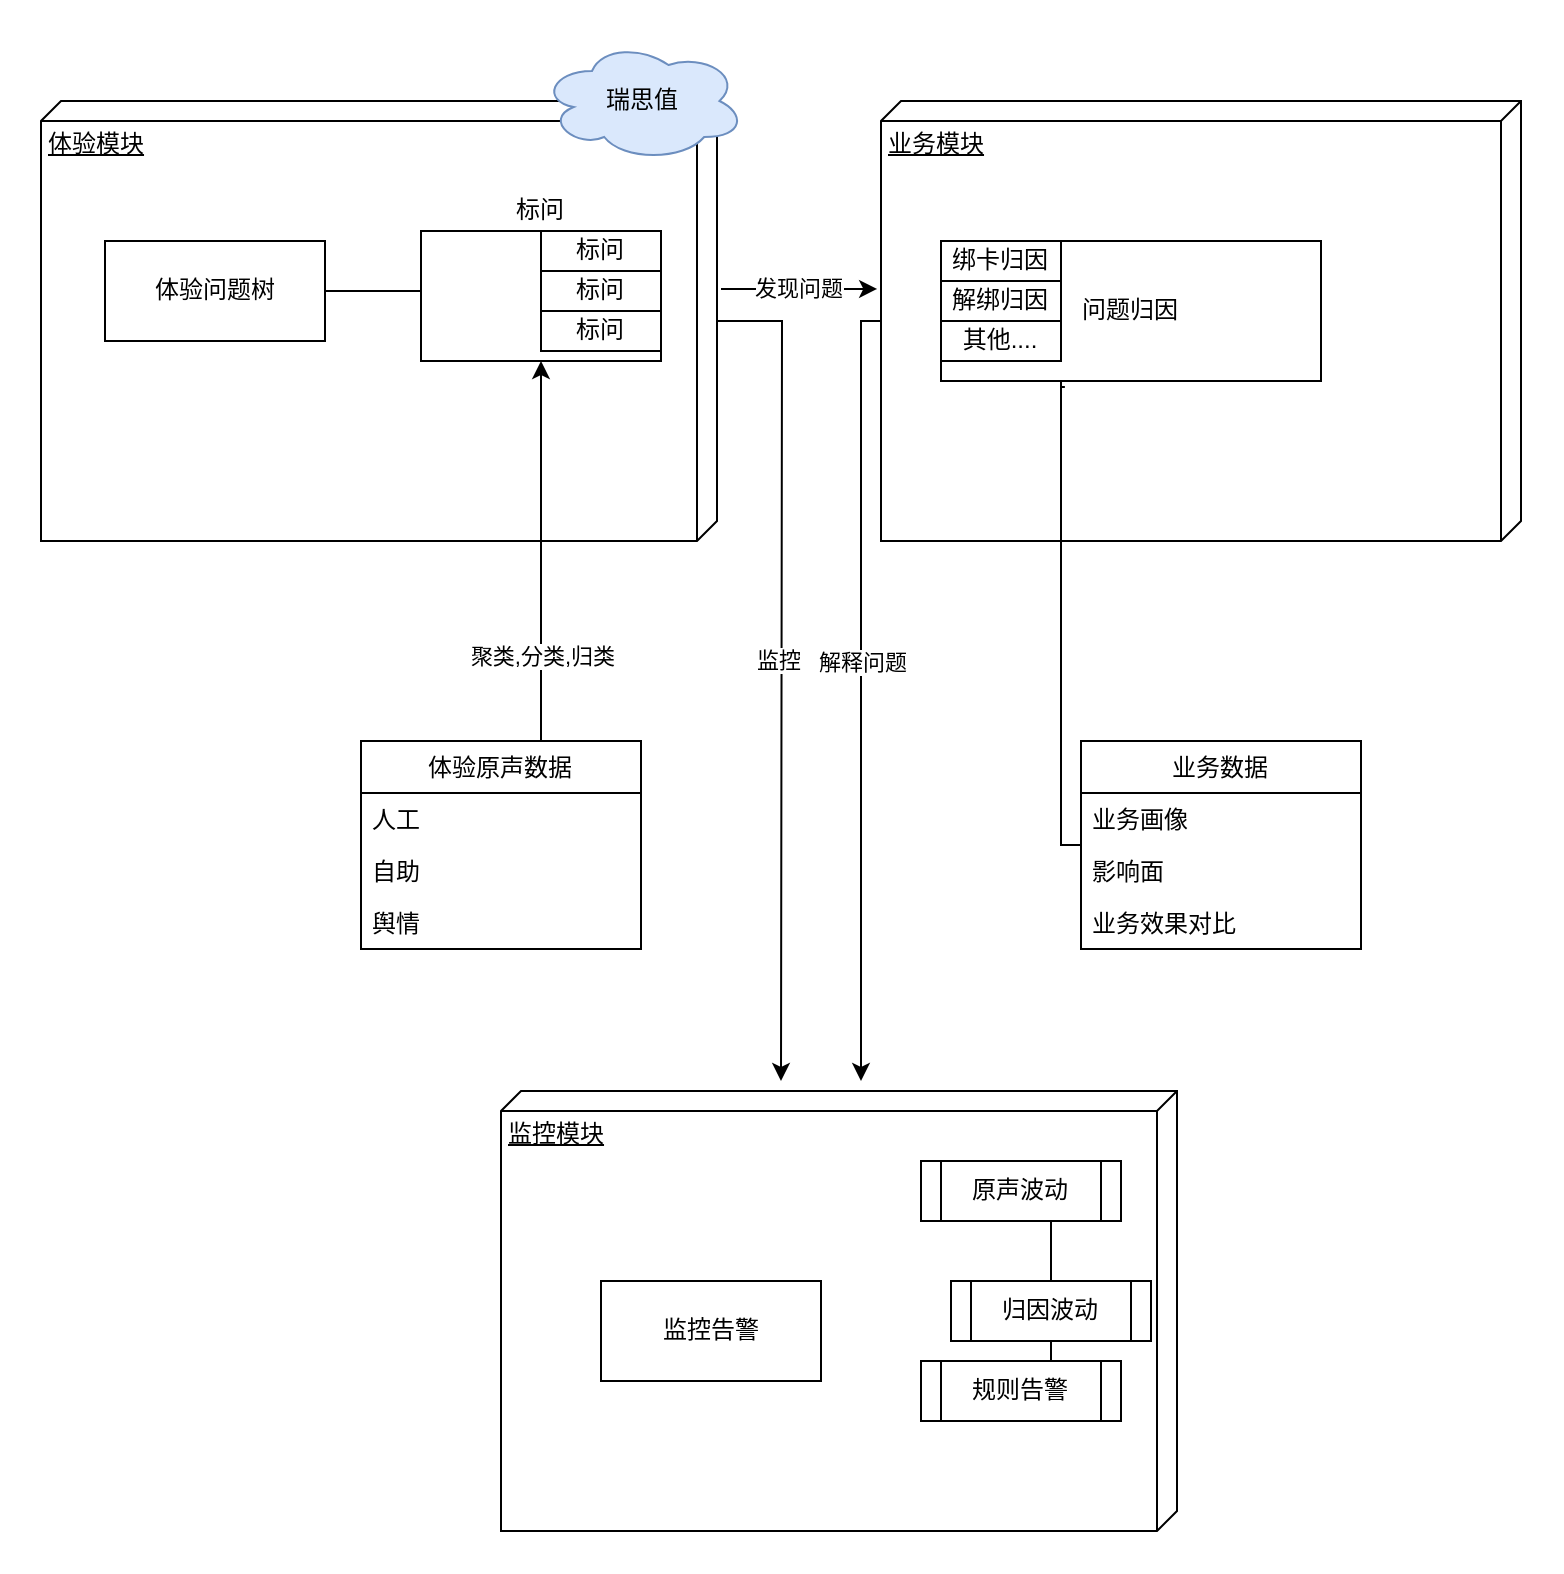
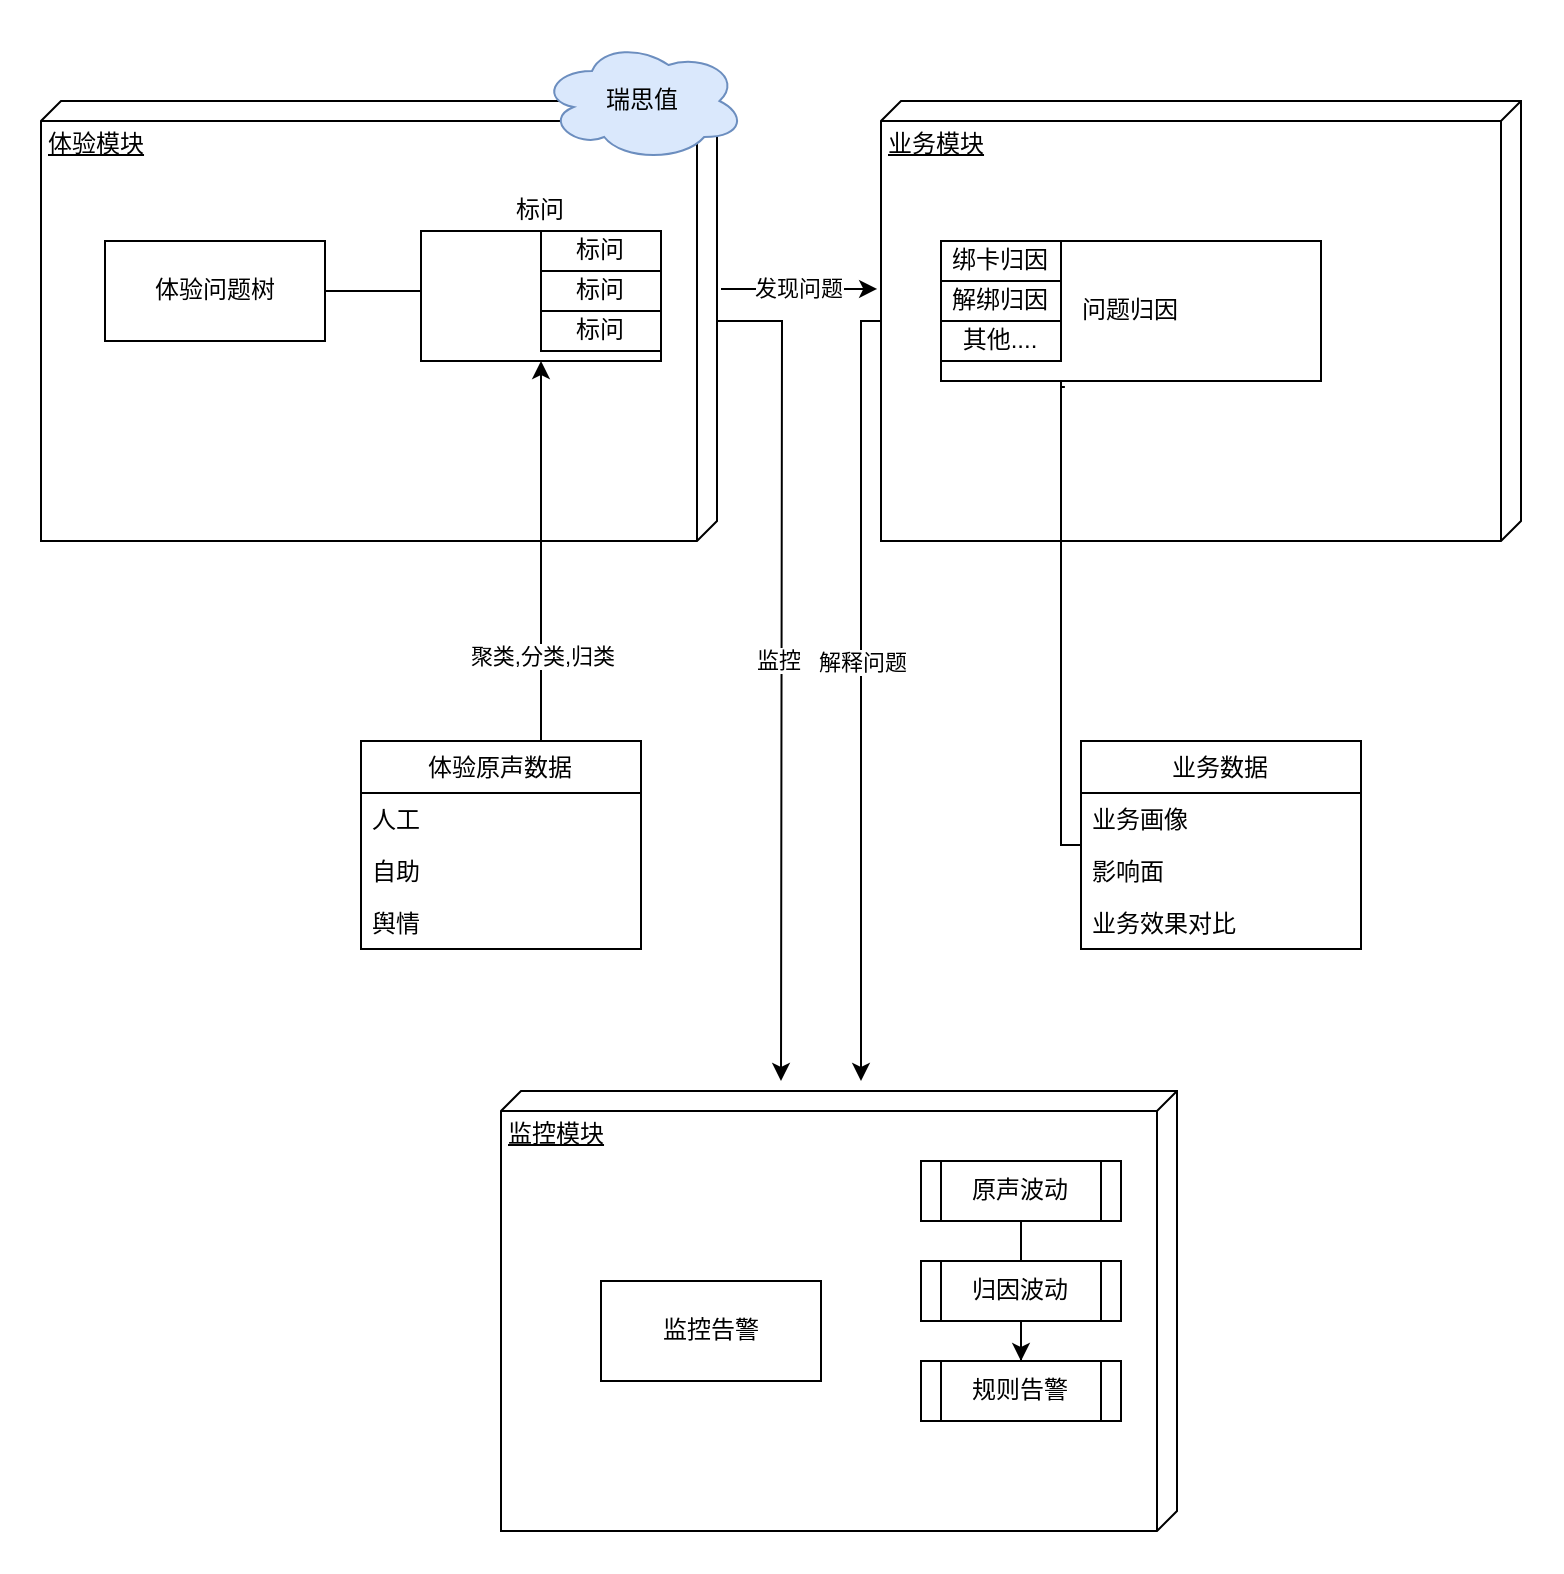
(1051, 1311) -> (1021, 1291)
